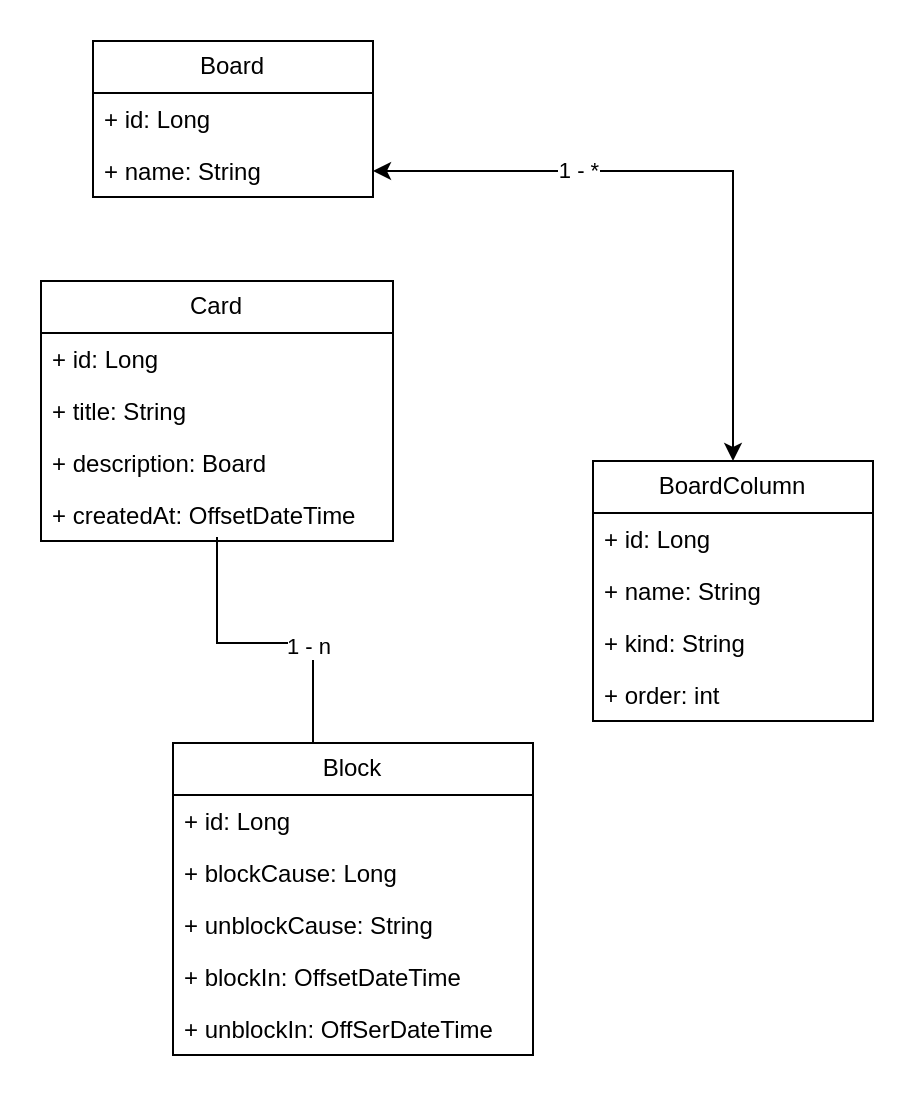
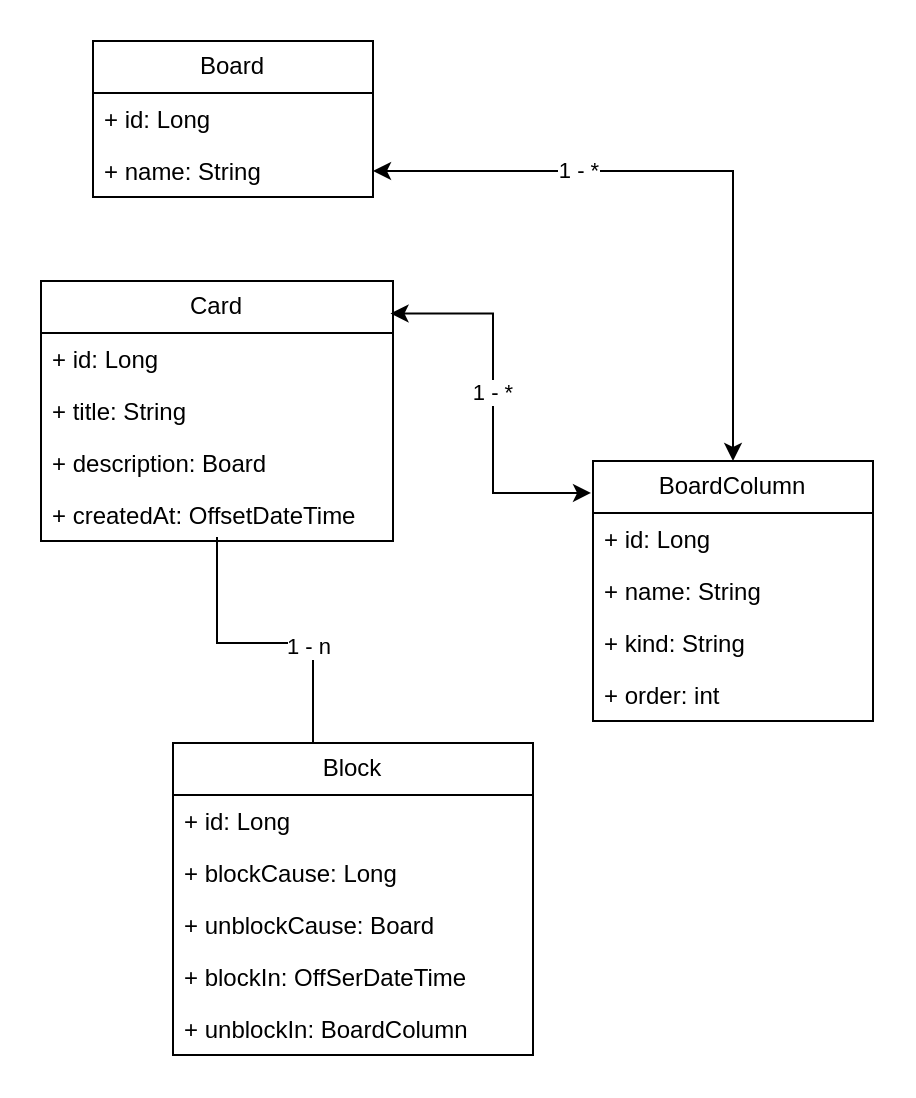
none -> (493, 491)
(317, 927) -> (314, 927)
(337, 979) -> (337, 979)
(351, 1031) -> (331, 1031)
